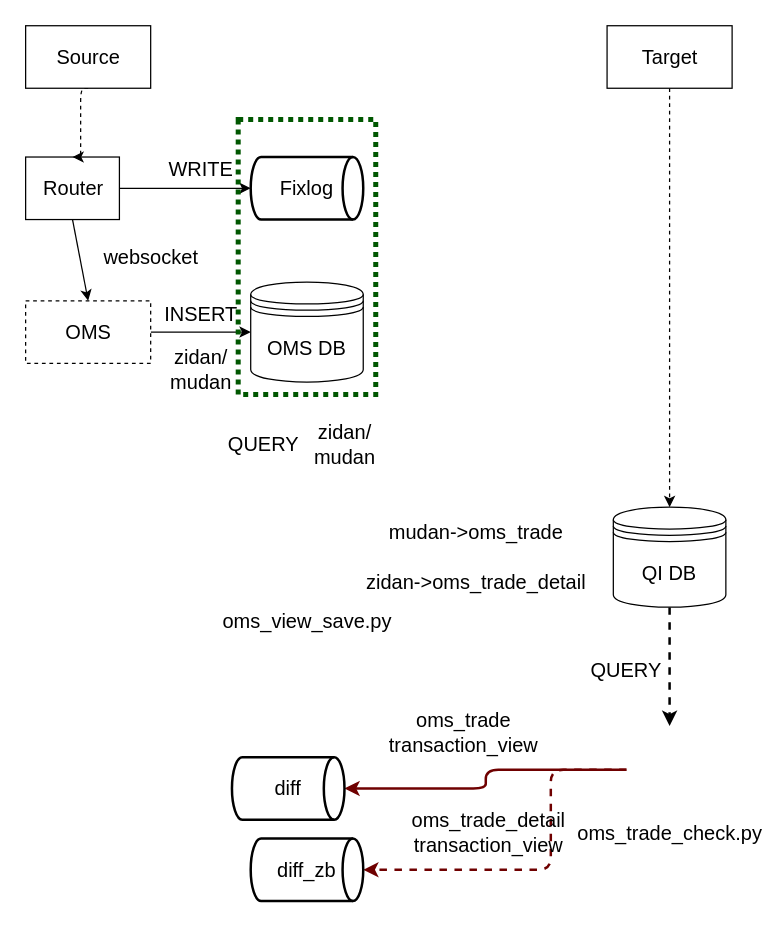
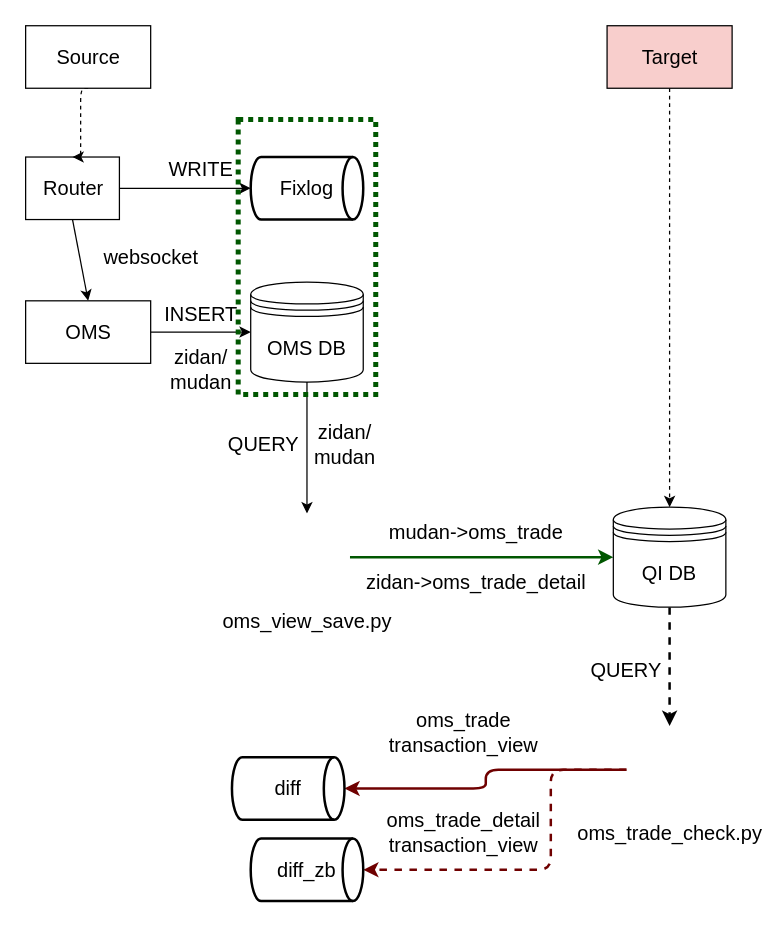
(669, 57) -> (669, 57)
(88, 332) -> (88, 332)
none -> (307, 443)
none -> (474, 557)
(488, 832) -> (463, 832)
